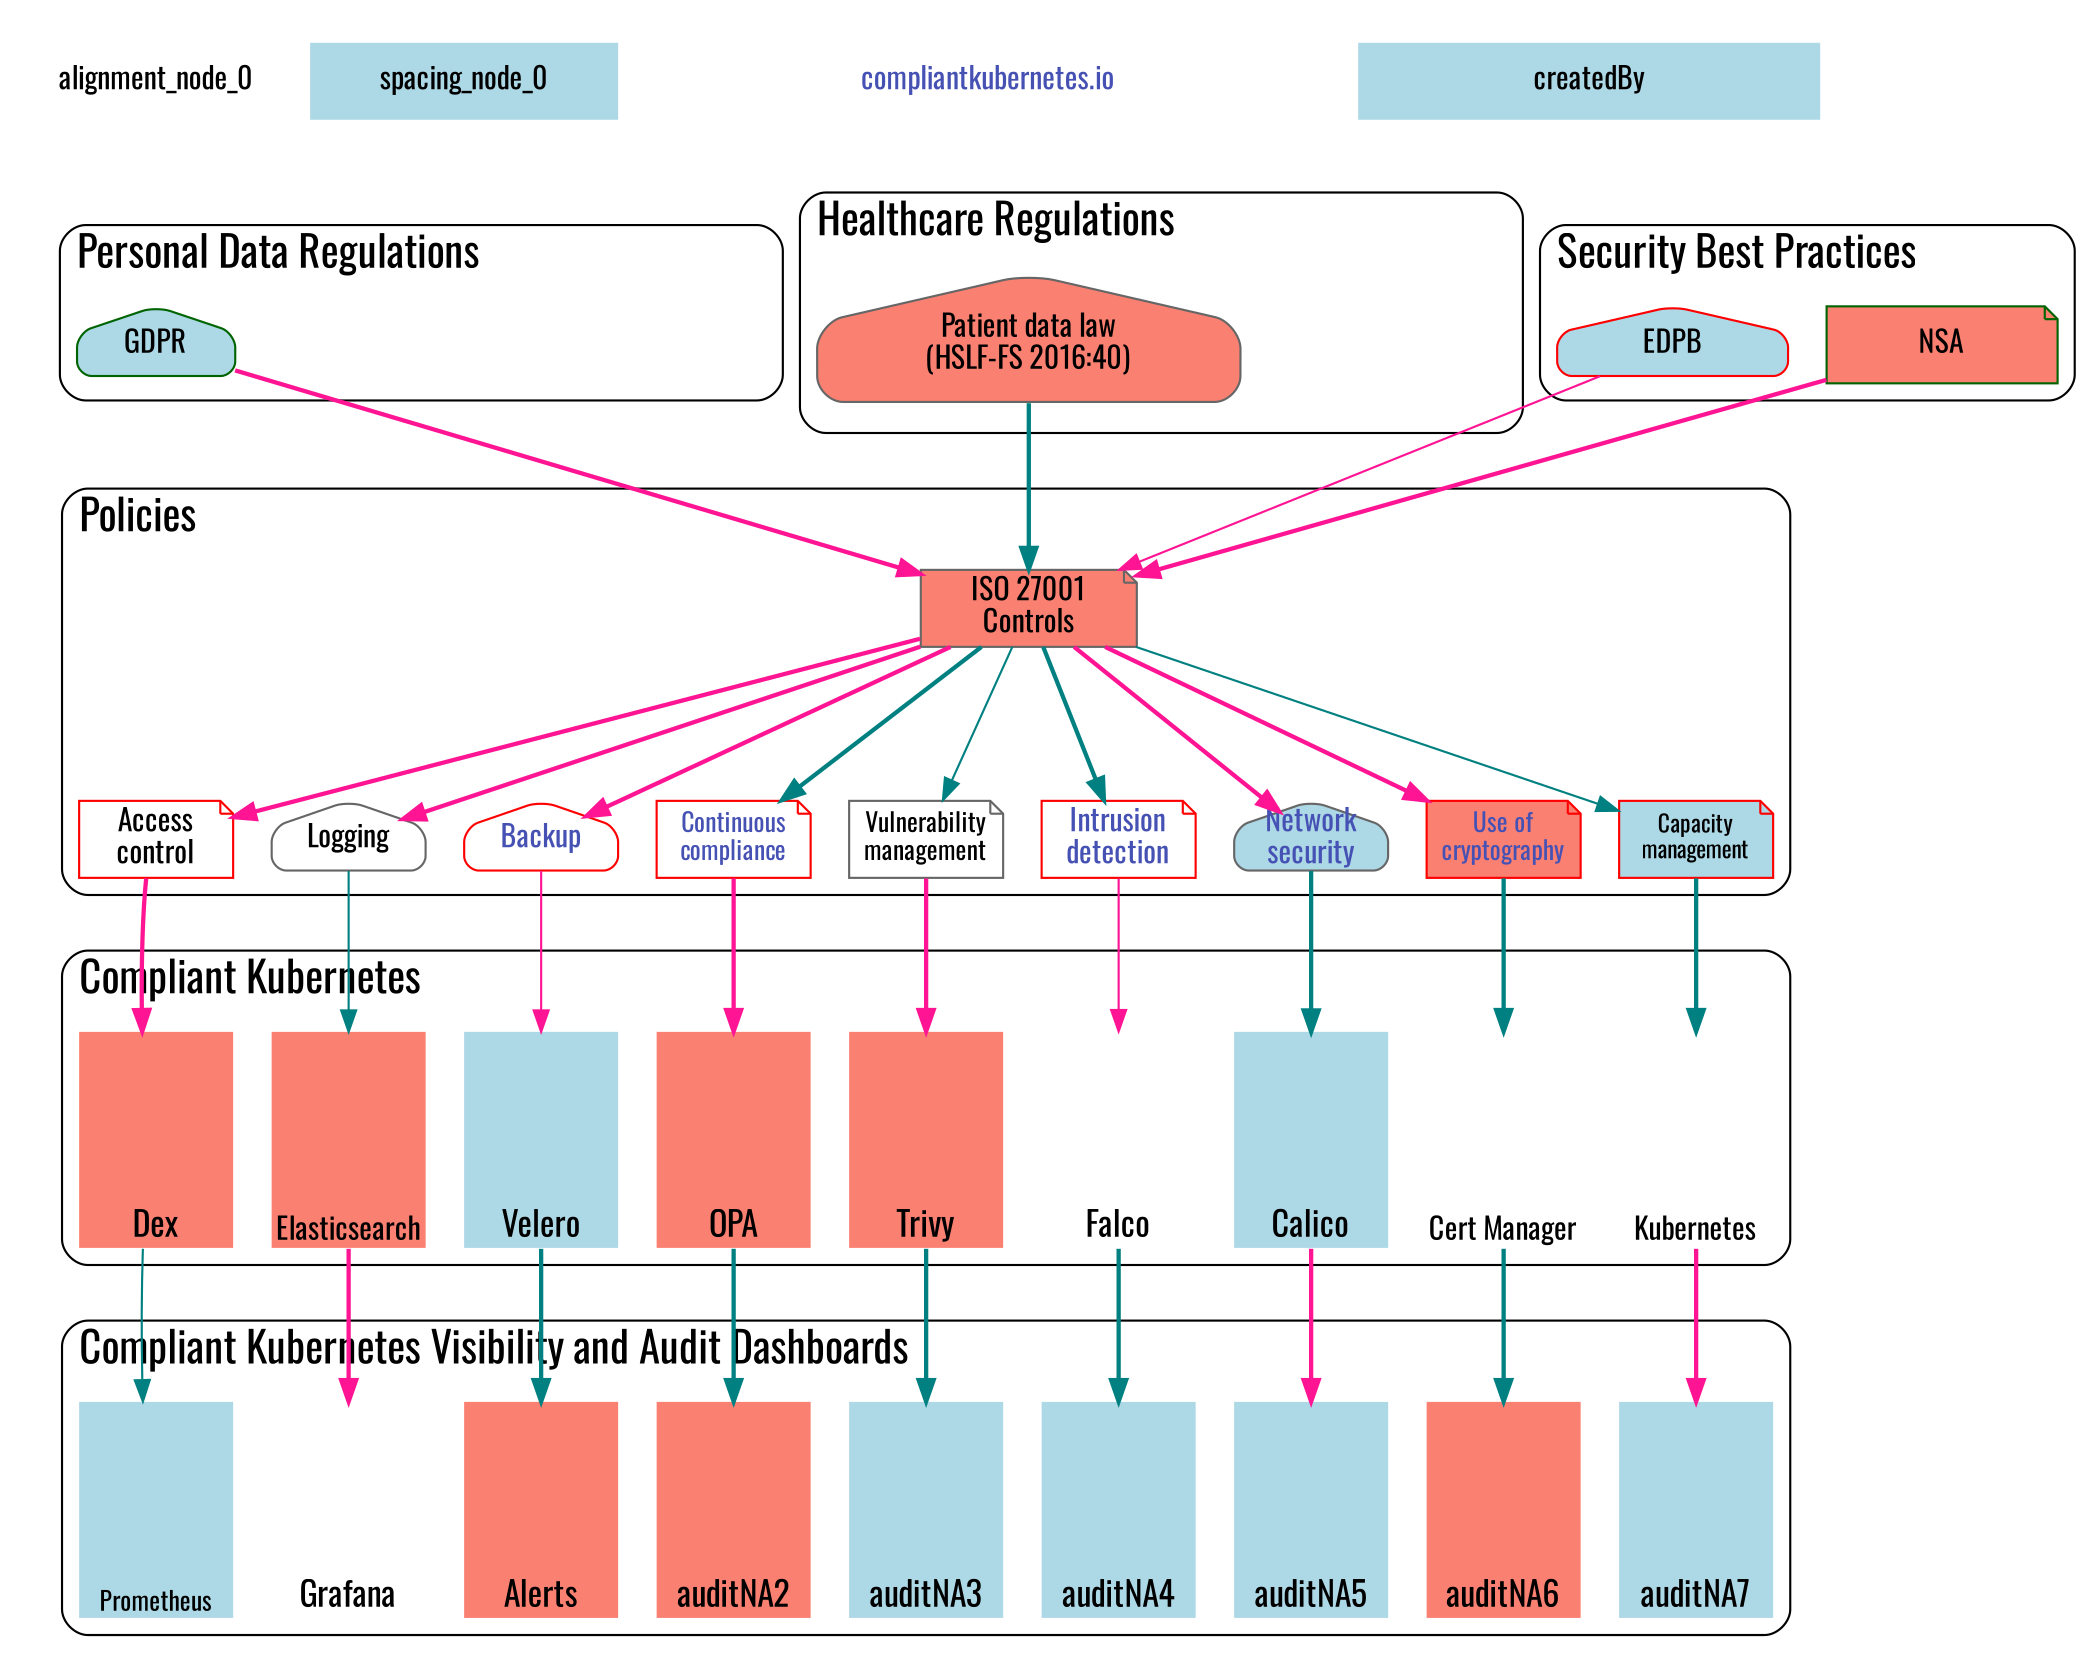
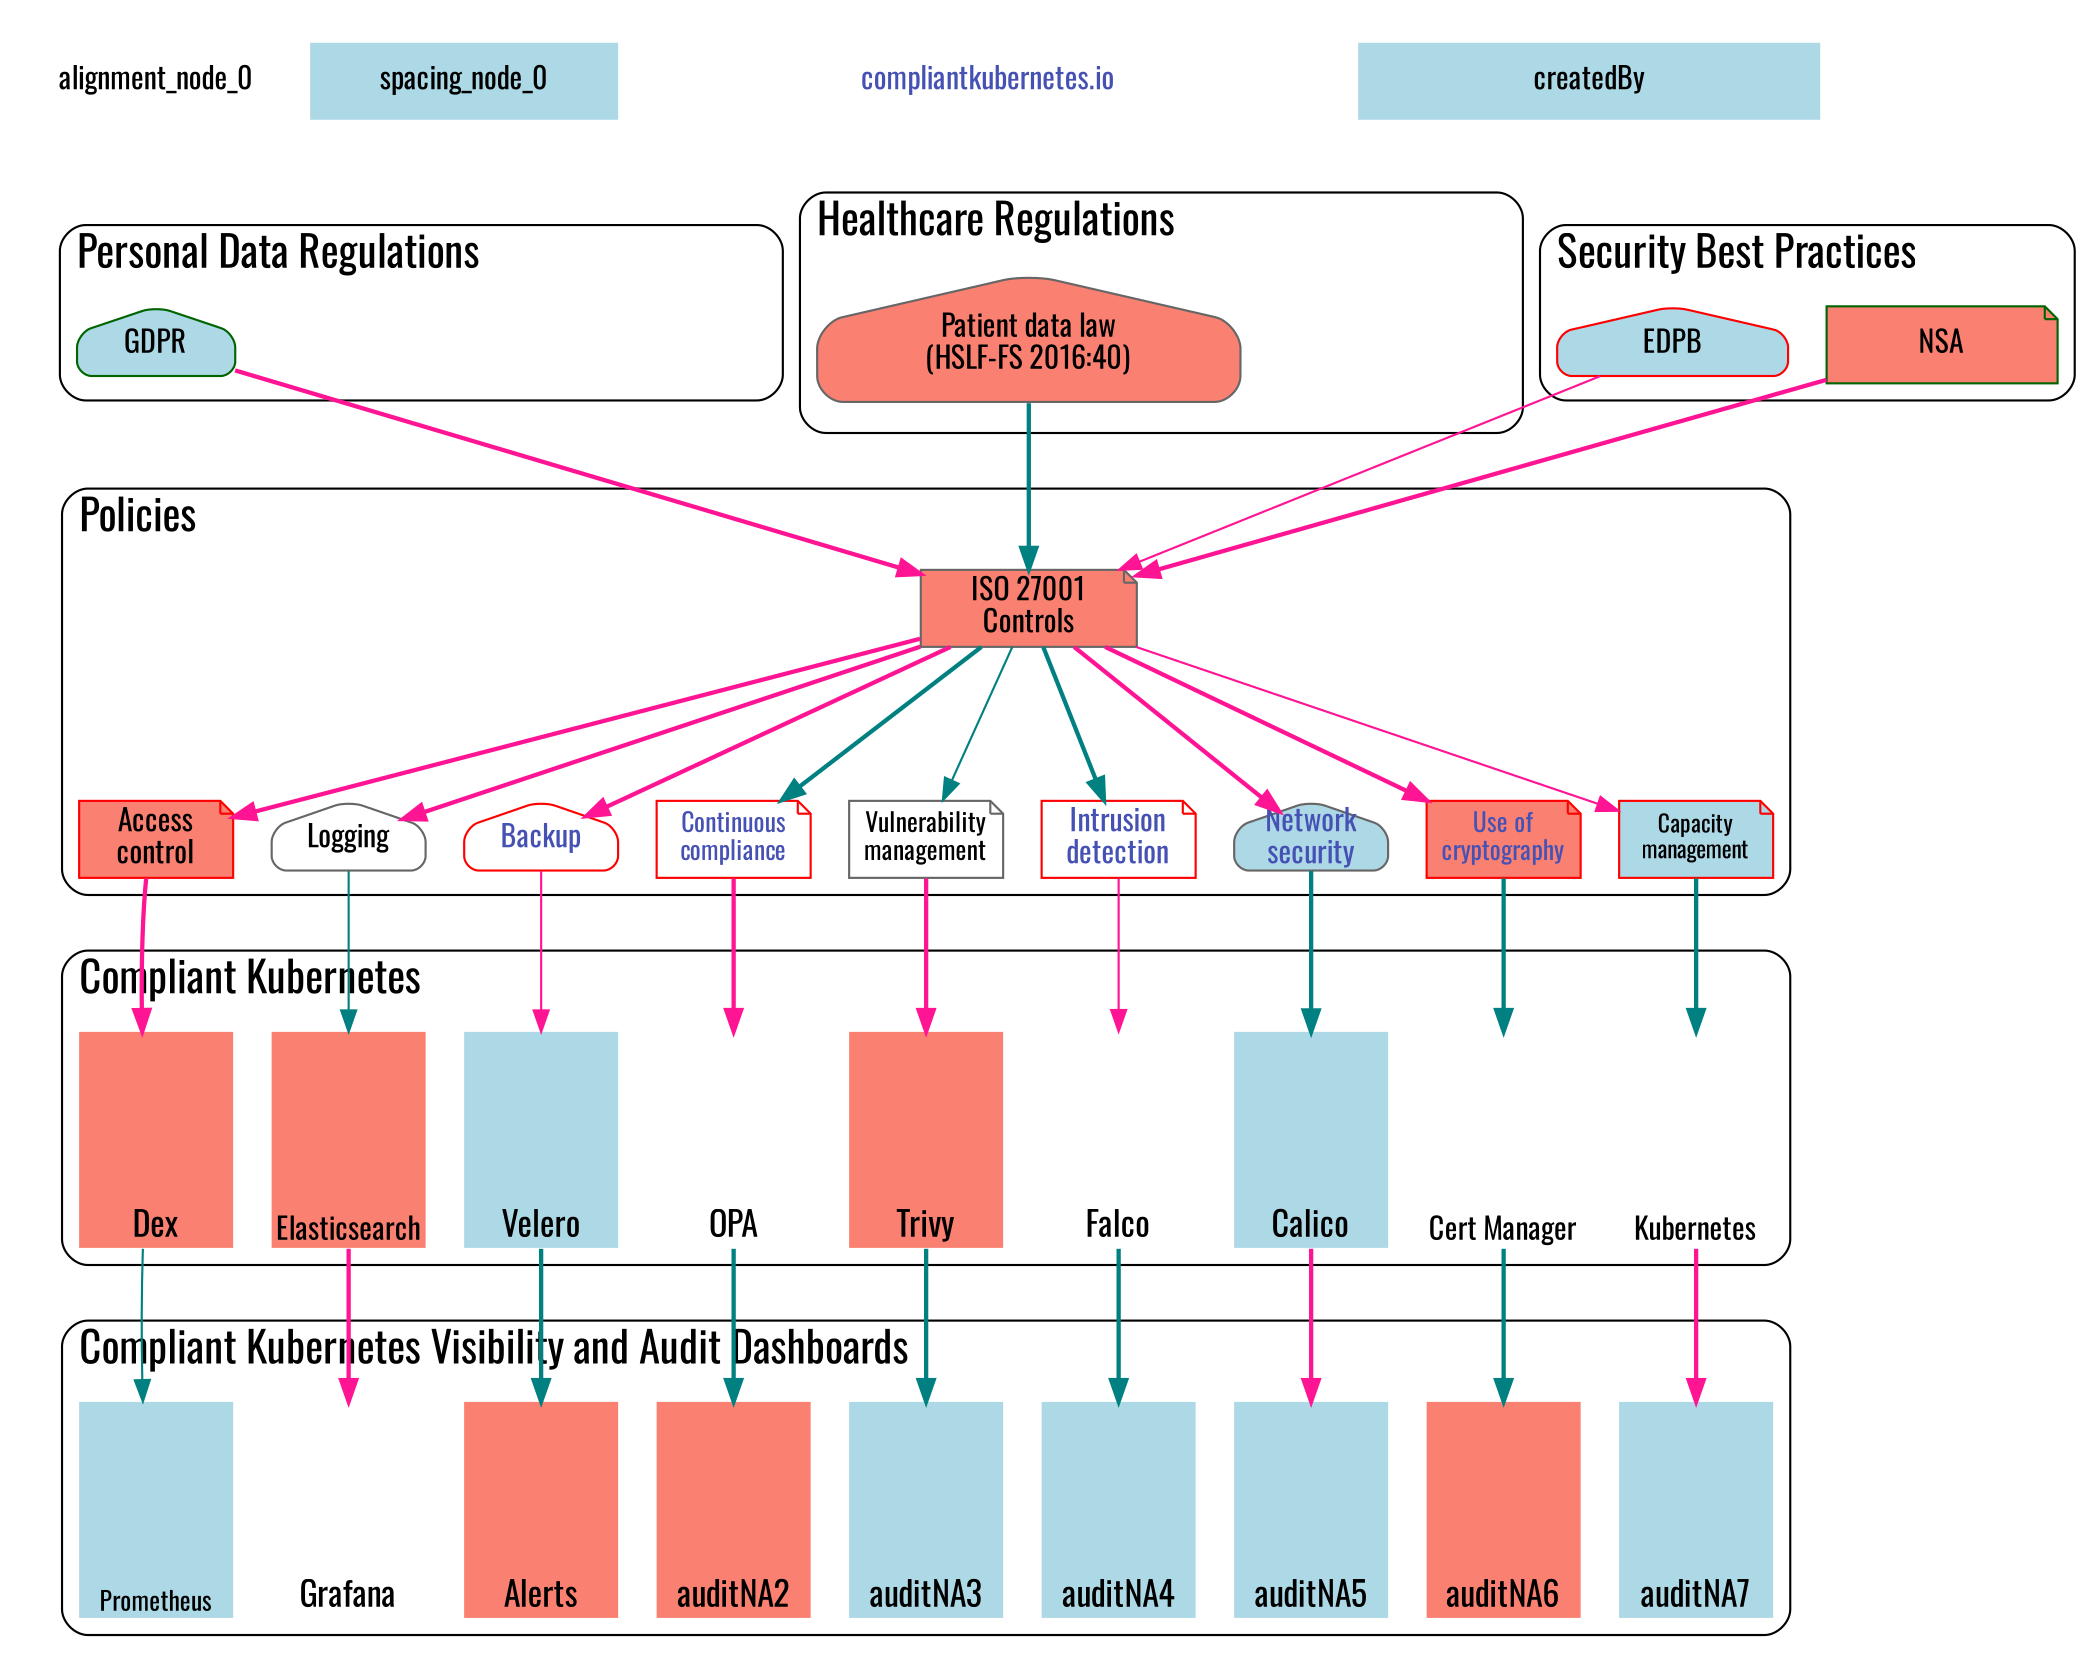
(1367, 725) -> (1367, 725)
(156, 839) -> (156, 839)
(734, 1140) -> (734, 1140)
